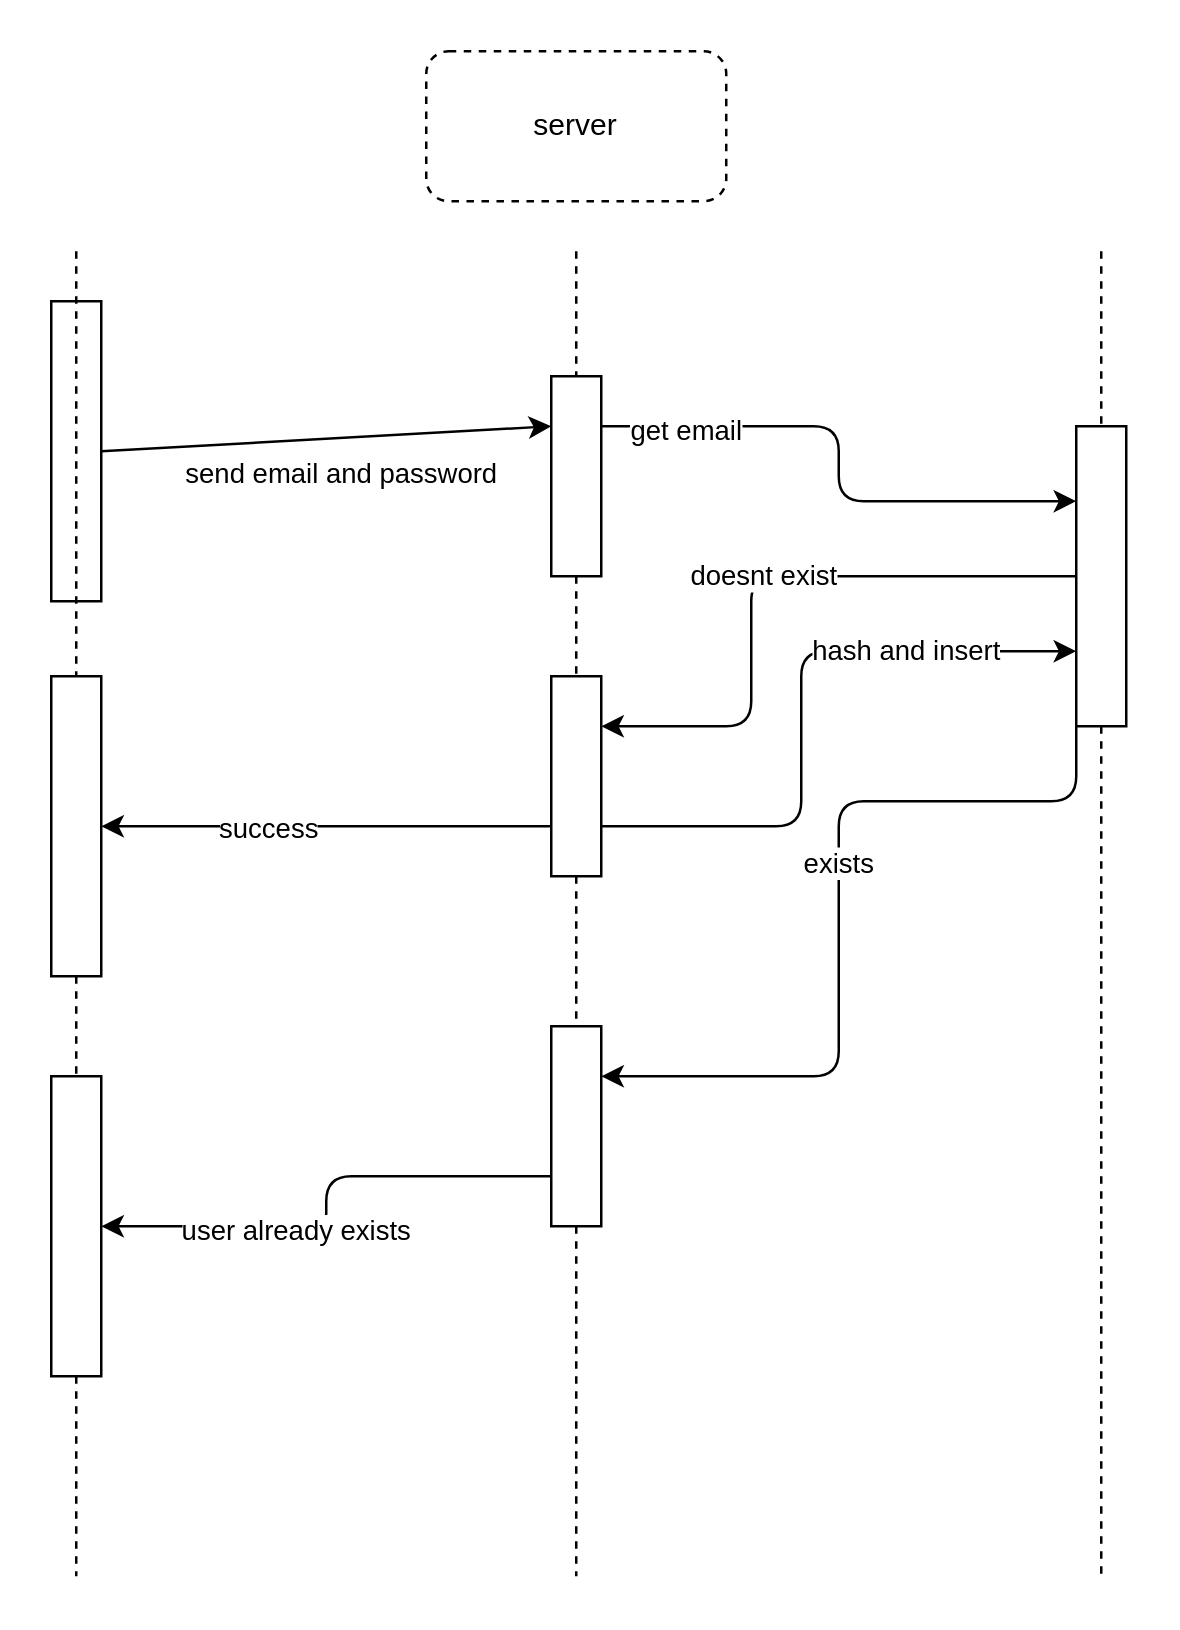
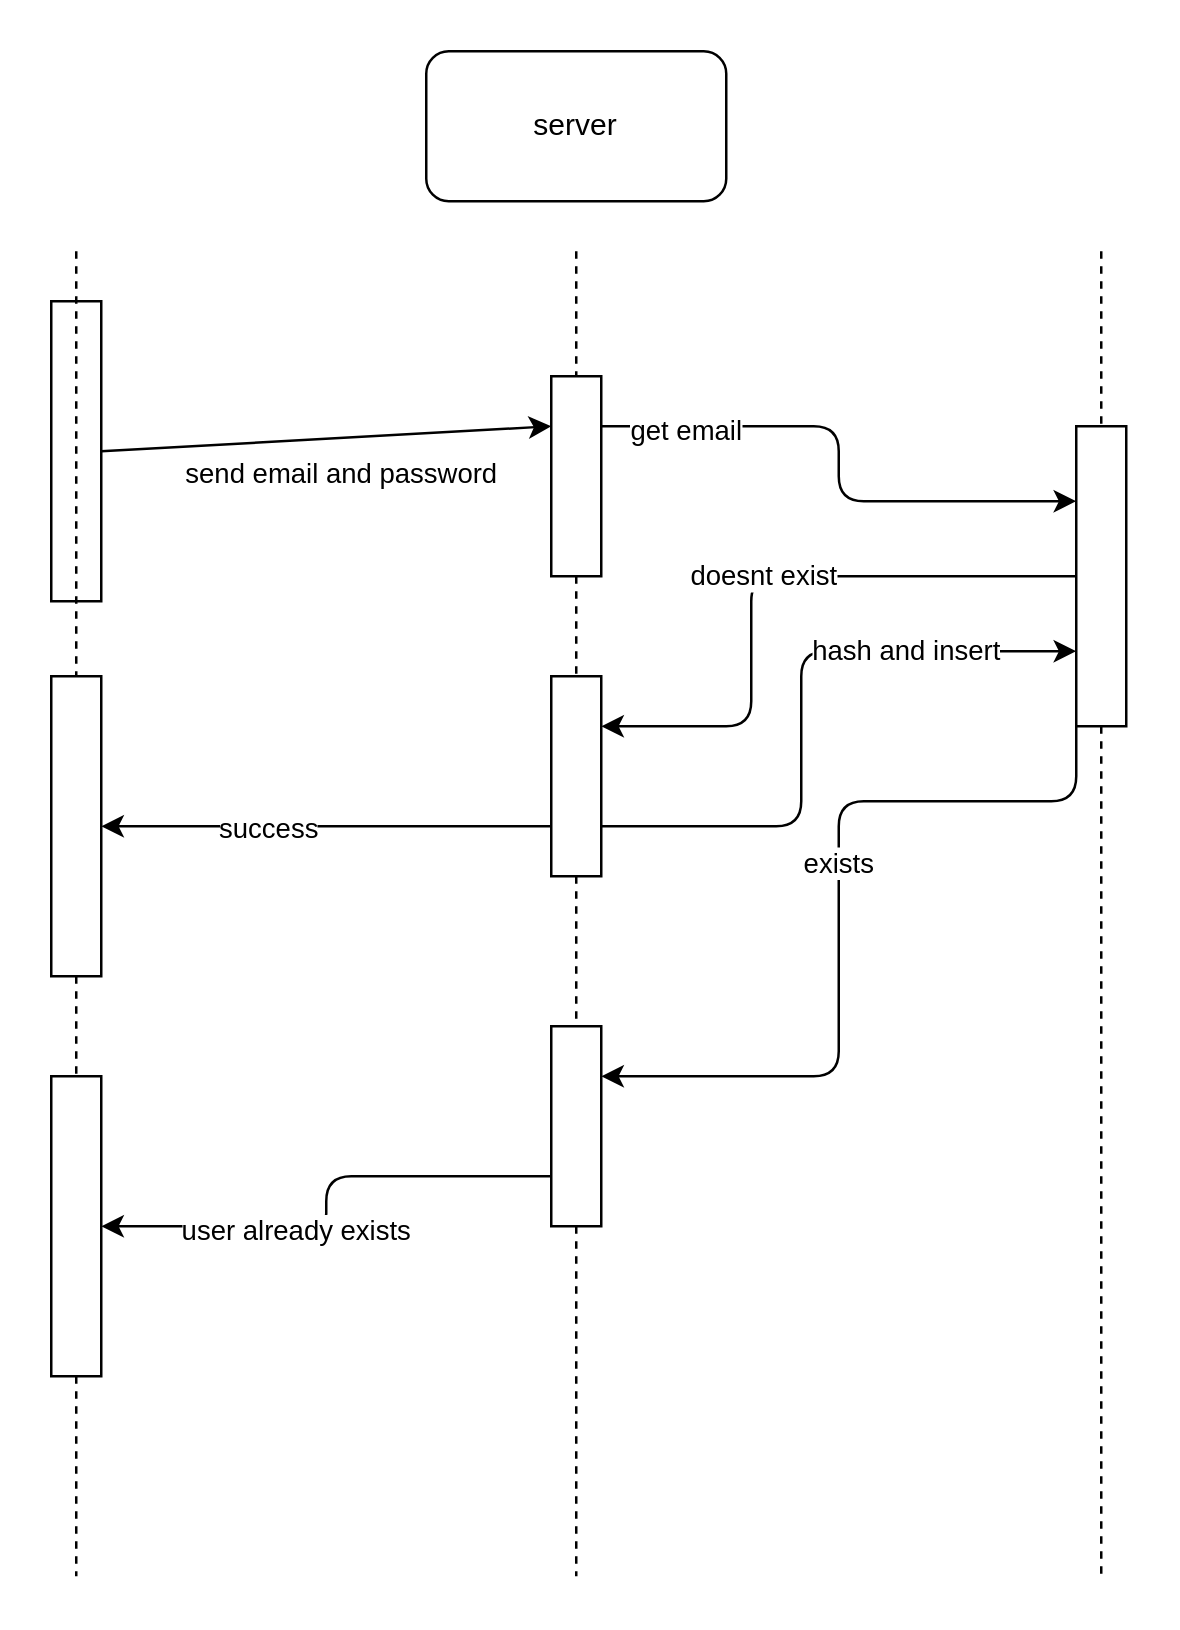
(576, 126) -> (576, 126)
